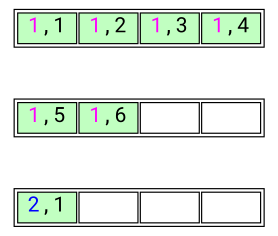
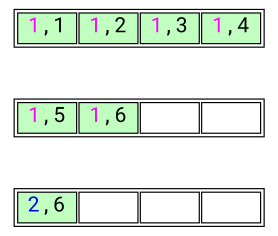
(54, 205) -> (54, 205)
